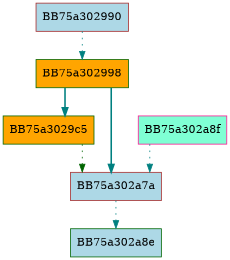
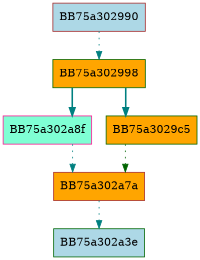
(111, 126) -> (72, 98)
(116, 186) -> (99, 186)
(116, 243) -> (99, 243)
